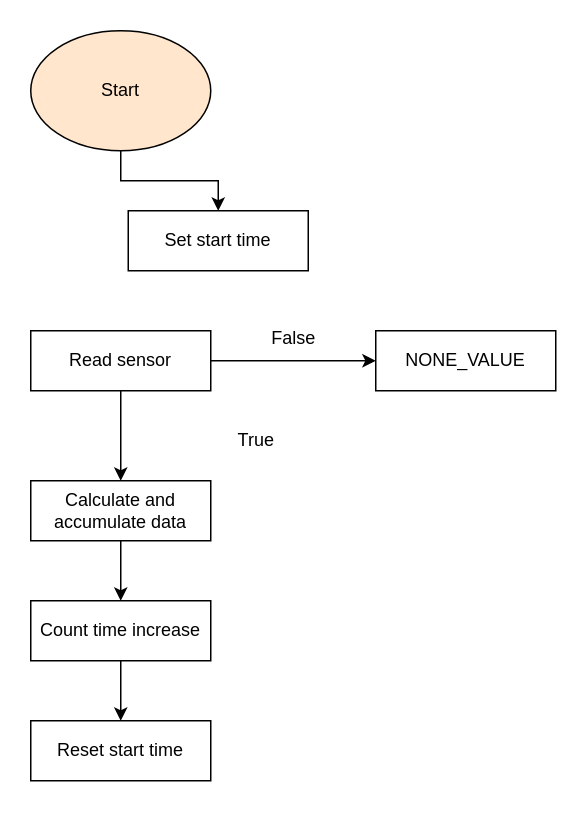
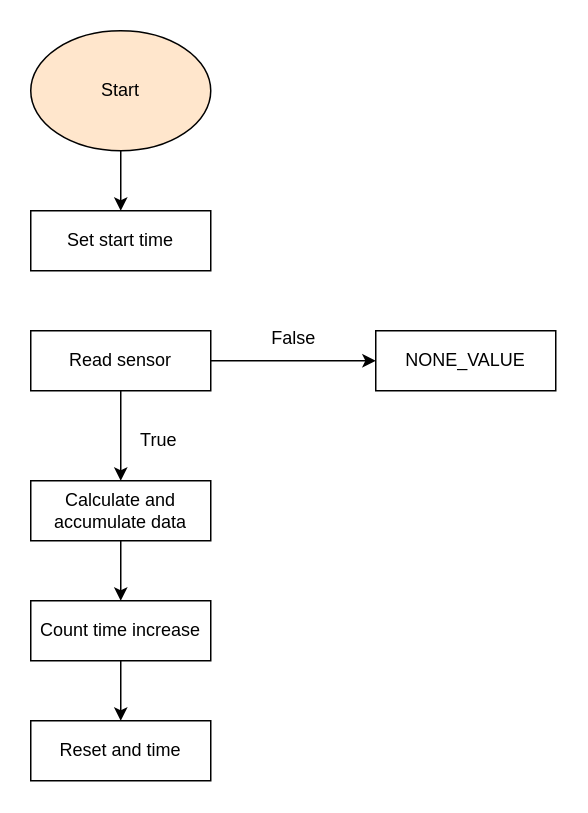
(218, 241) -> (121, 241)
(256, 440) -> (158, 440)
(121, 751) -> (121, 751)
